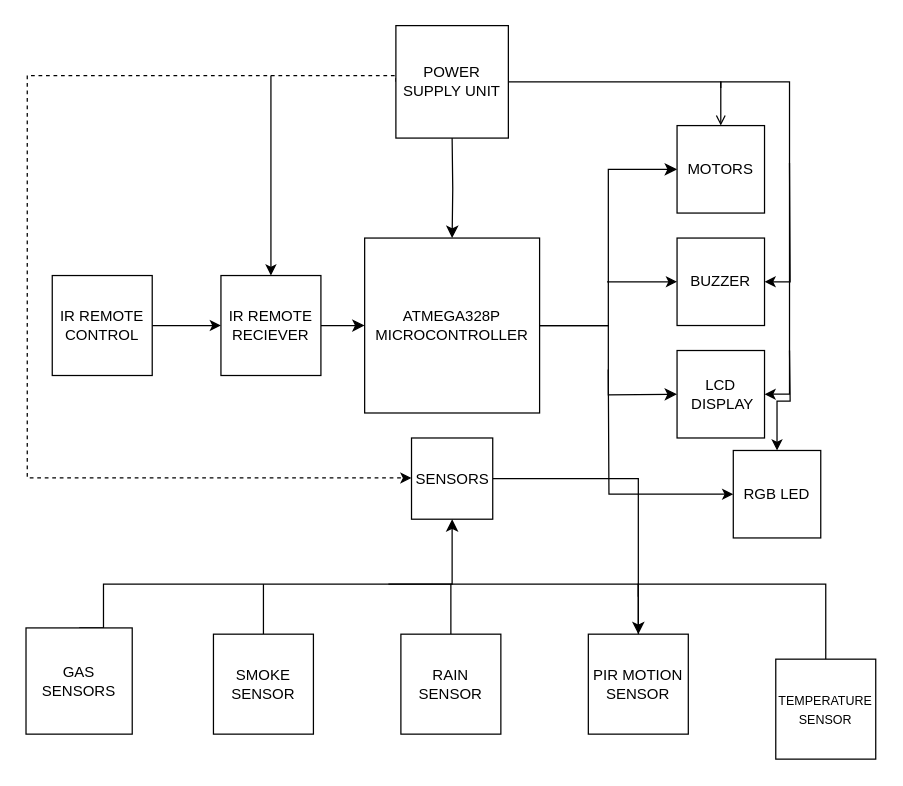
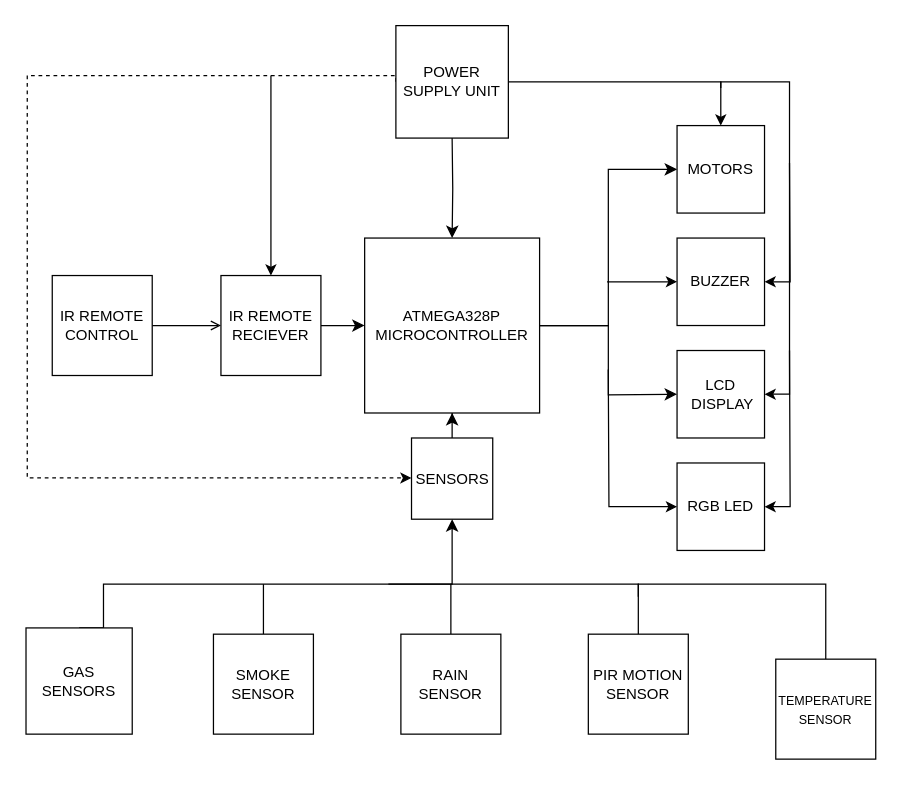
(721, 118) -> (721, 116)
(211, 326) -> (213, 326)
(616, 479) -> (452, 421)
(777, 494) -> (721, 507)
